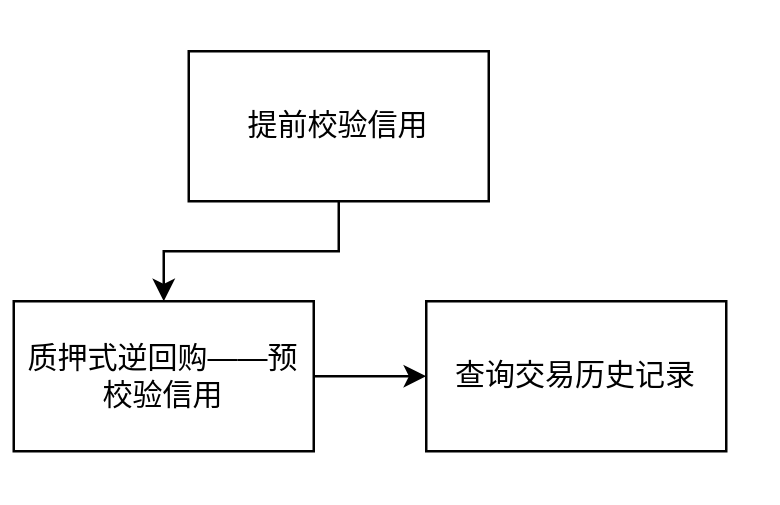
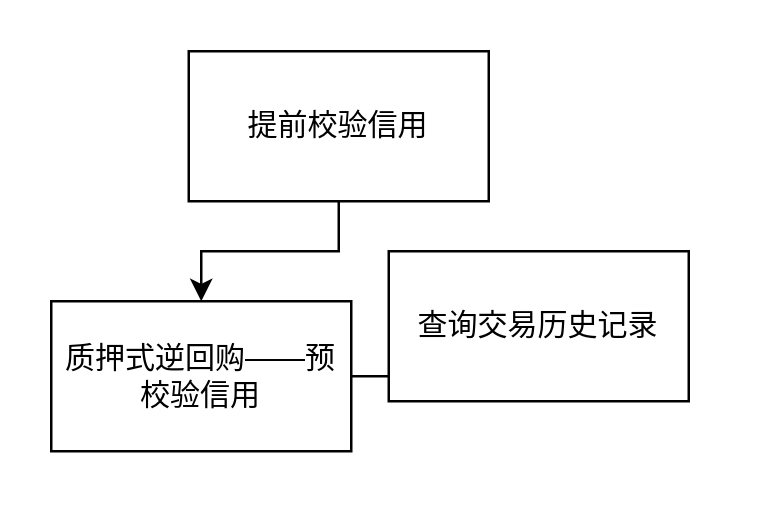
(164, 376) -> (201, 376)
(576, 376) -> (539, 326)
